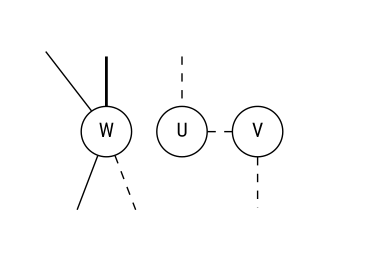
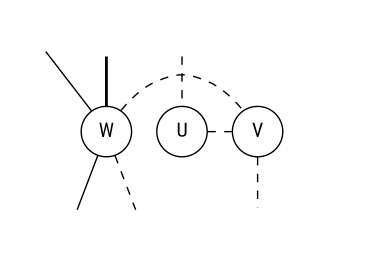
none -> (171, 76)
